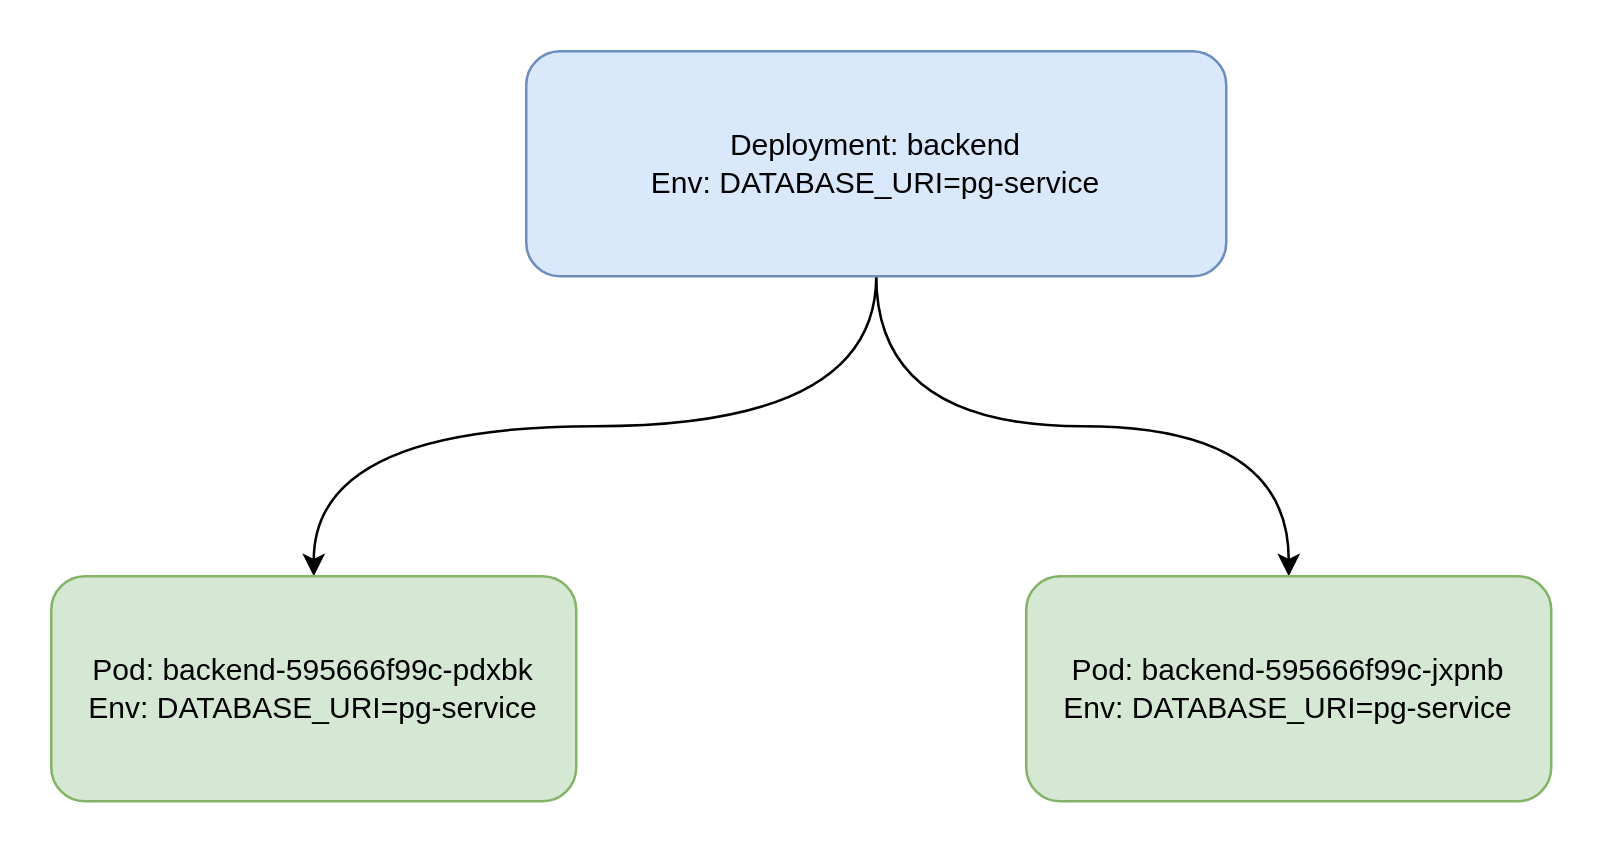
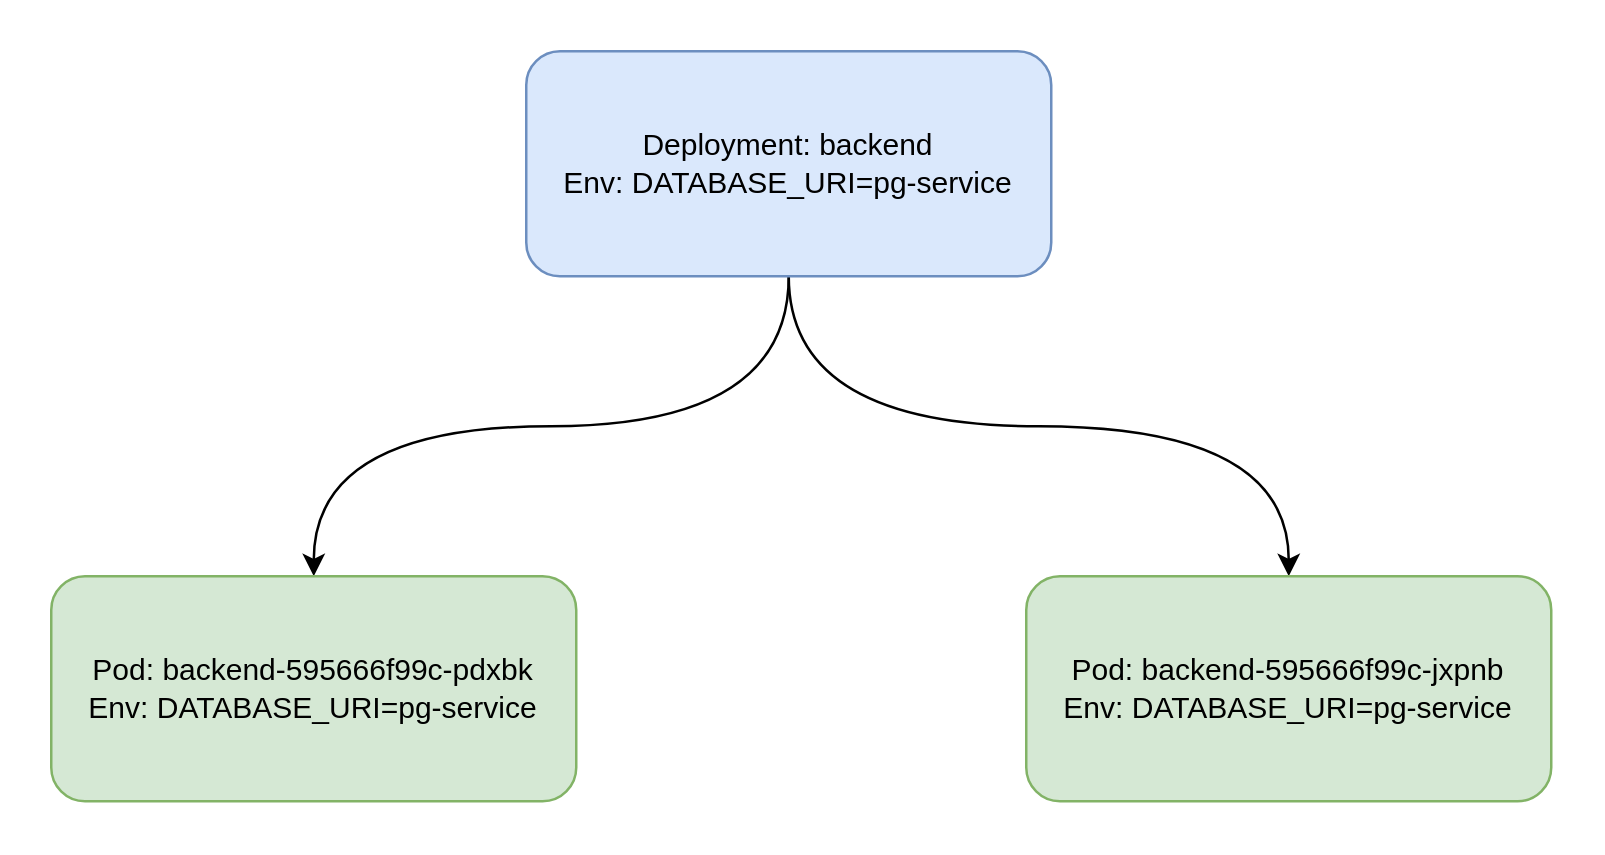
(876, 164) -> (789, 164)
